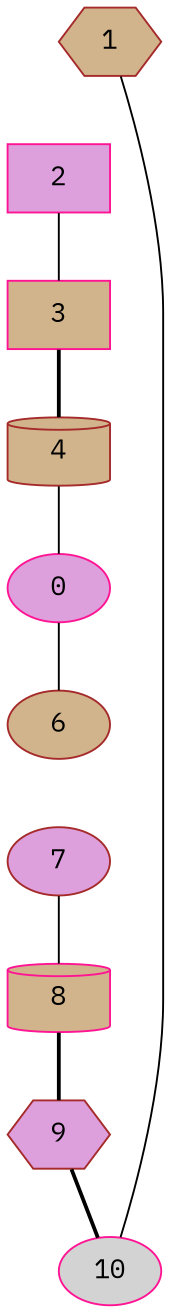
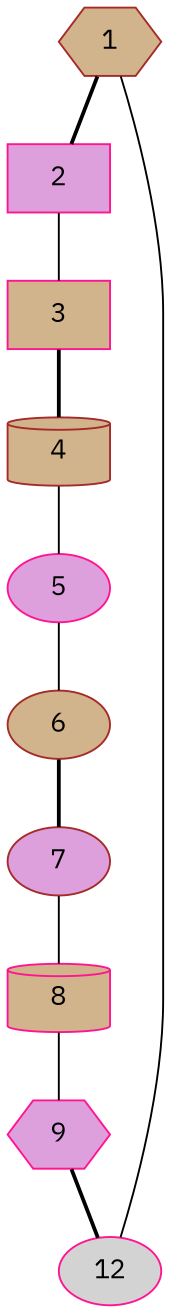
none -> (84, 110)
(59, 588) -> (59, 588)
none -> (59, 793)
(59, 1066) -> (59, 1066)
(59, 1135) -> (59, 1135)
(110, 1271) -> (110, 1271)
